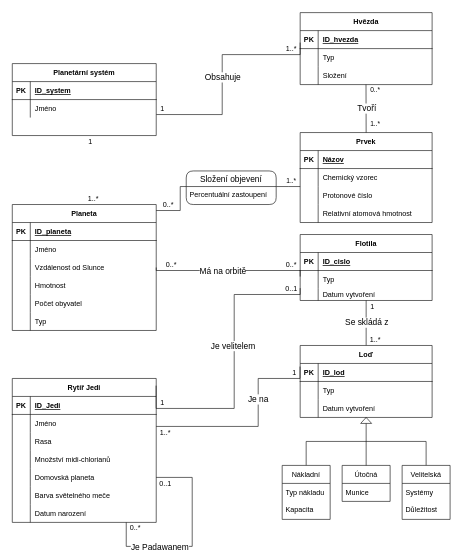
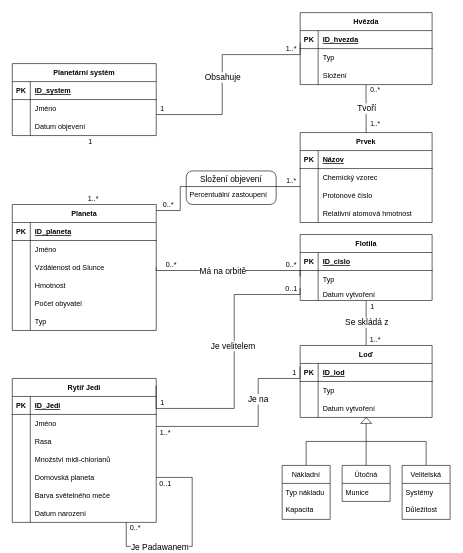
none -> (93, 126)
